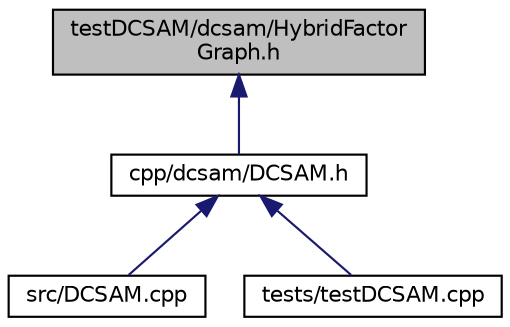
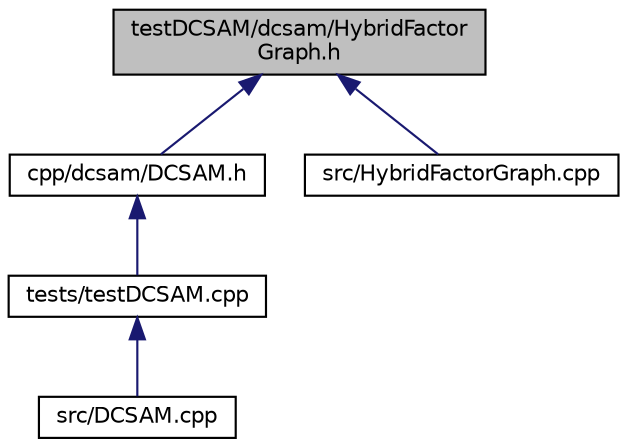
none -> (462, 175)
(165, 243) -> (137, 368)
